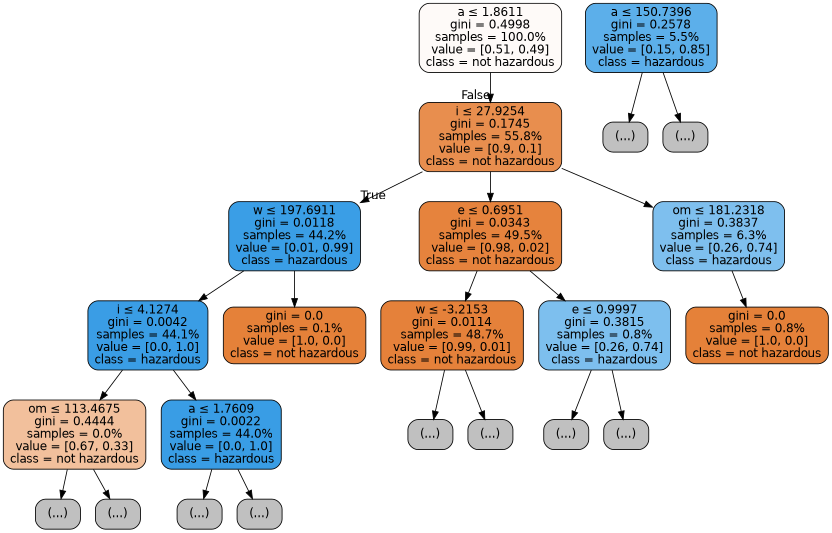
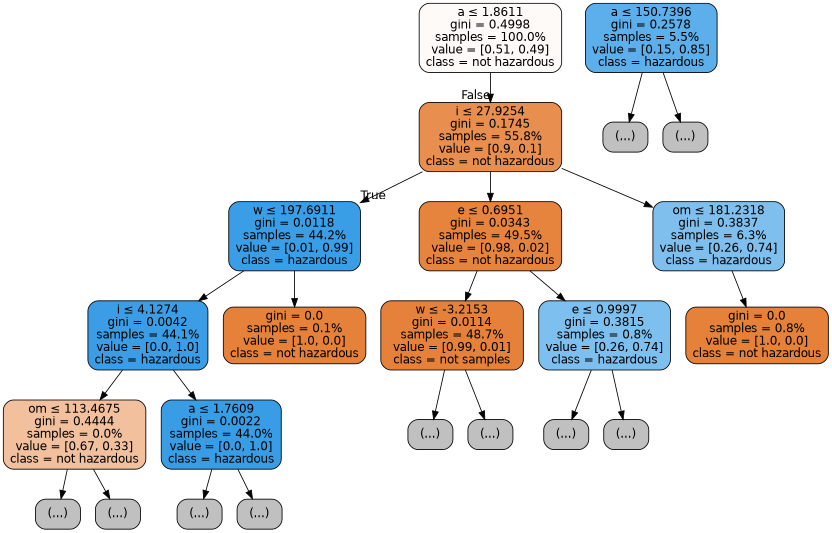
(452, 360) -> (452, 360)
